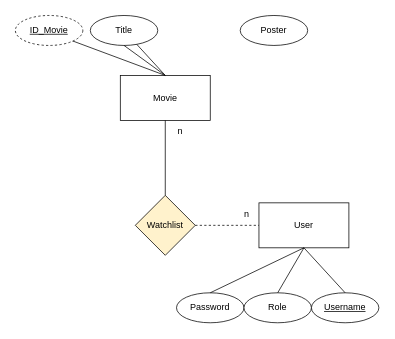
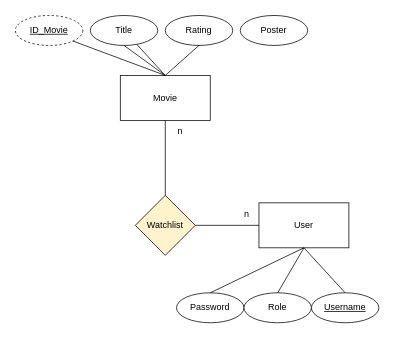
none -> (199, 30)
none -> (183, 60)
(227, 225) -> (227, 225)
